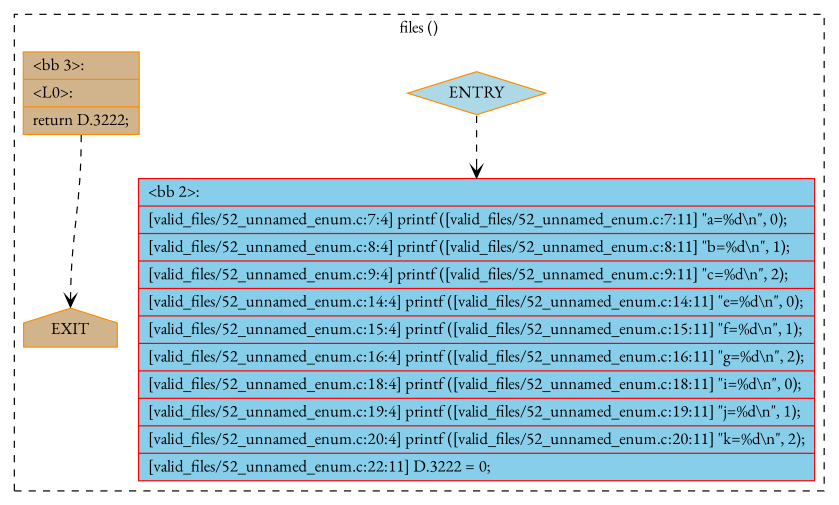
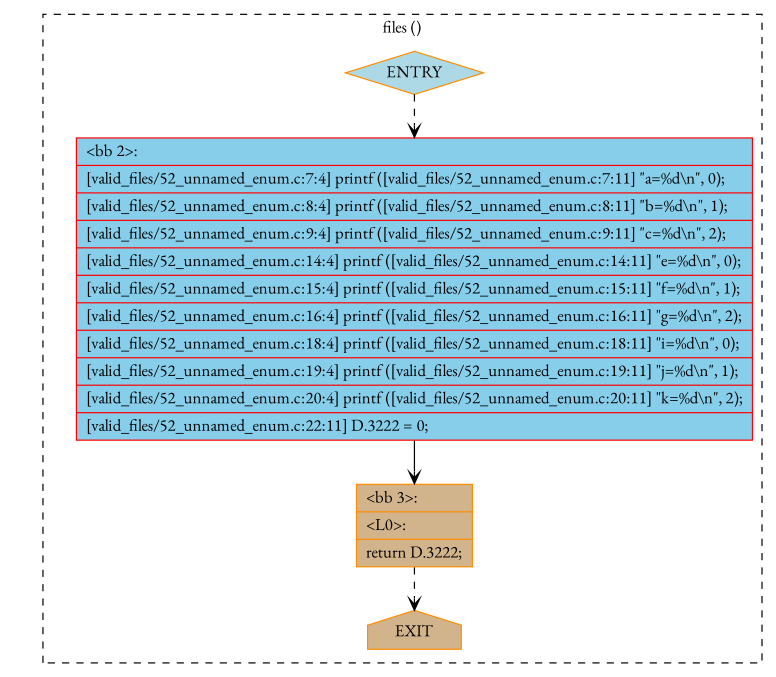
none -> (414, 456)
